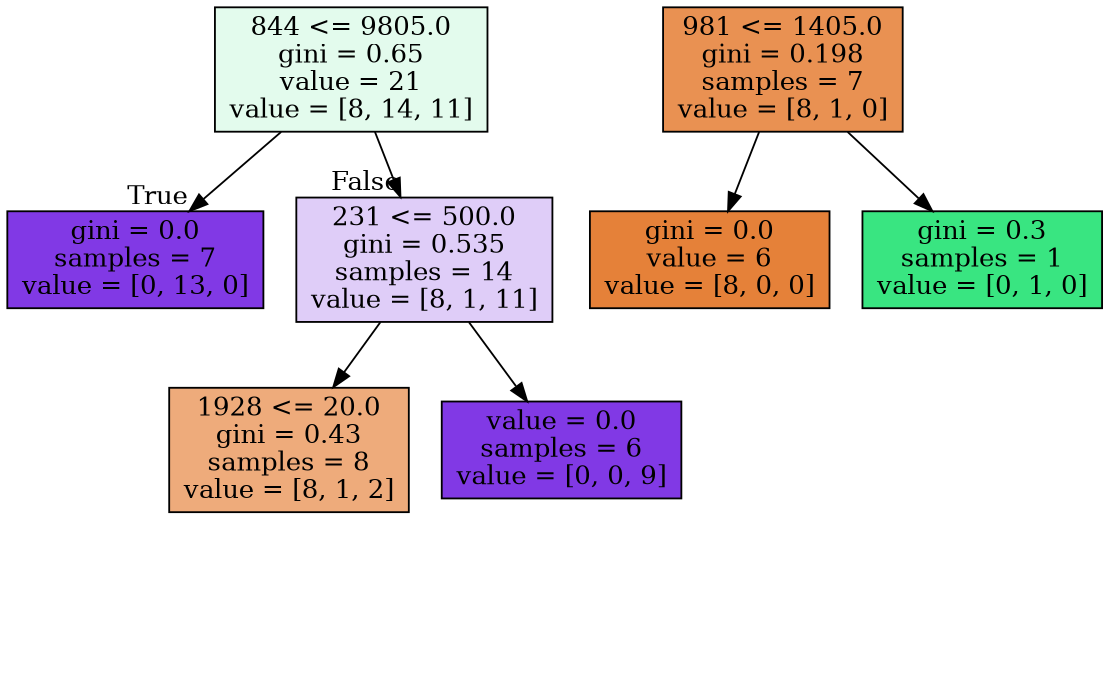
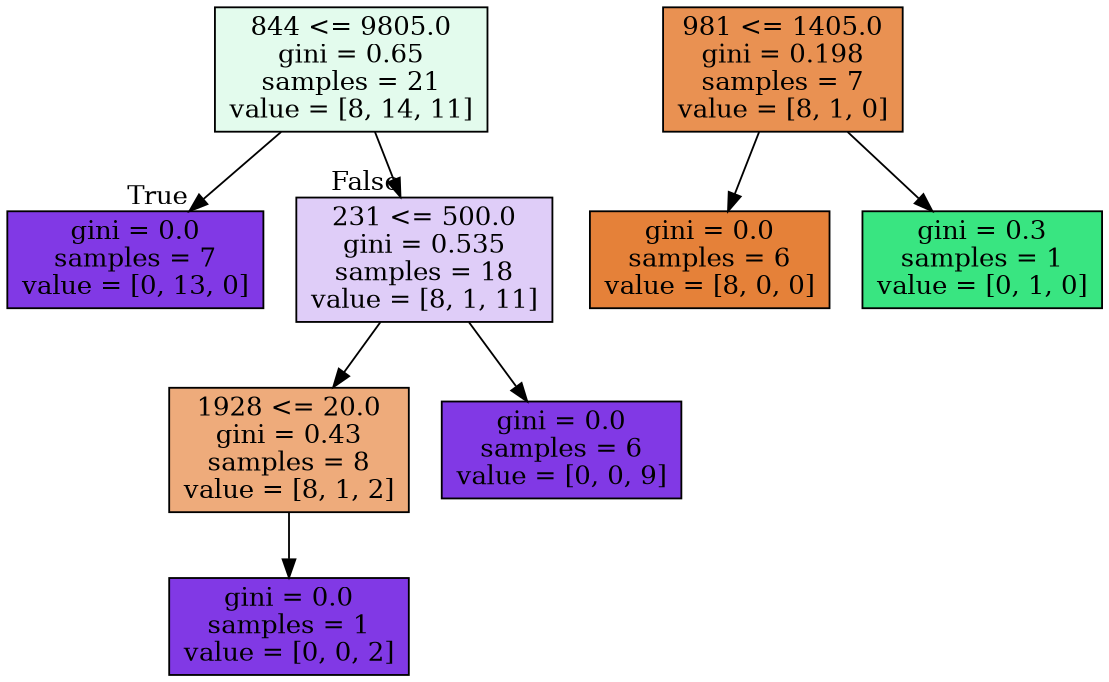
(351, 70) -> (351, 70)
(424, 260) -> (424, 260)
(710, 260) -> (710, 260)
(562, 450) -> (562, 450)
none -> (289, 626)
